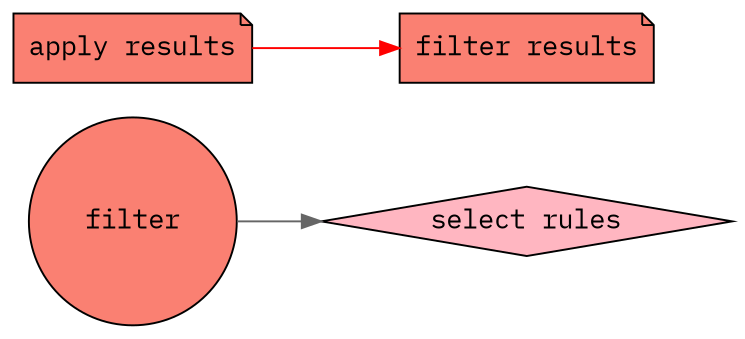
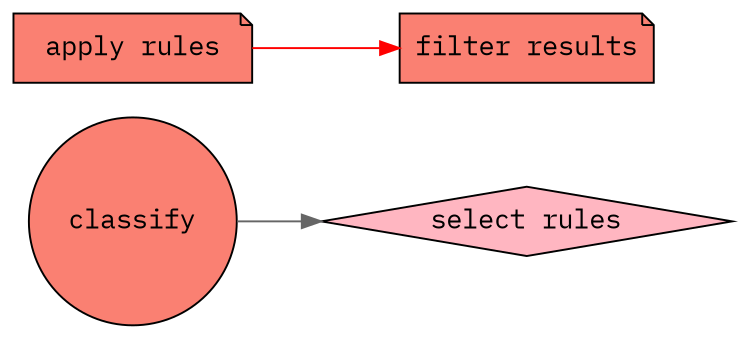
(133, 48) -> (133, 48)
(133, 221) -> (133, 221)
